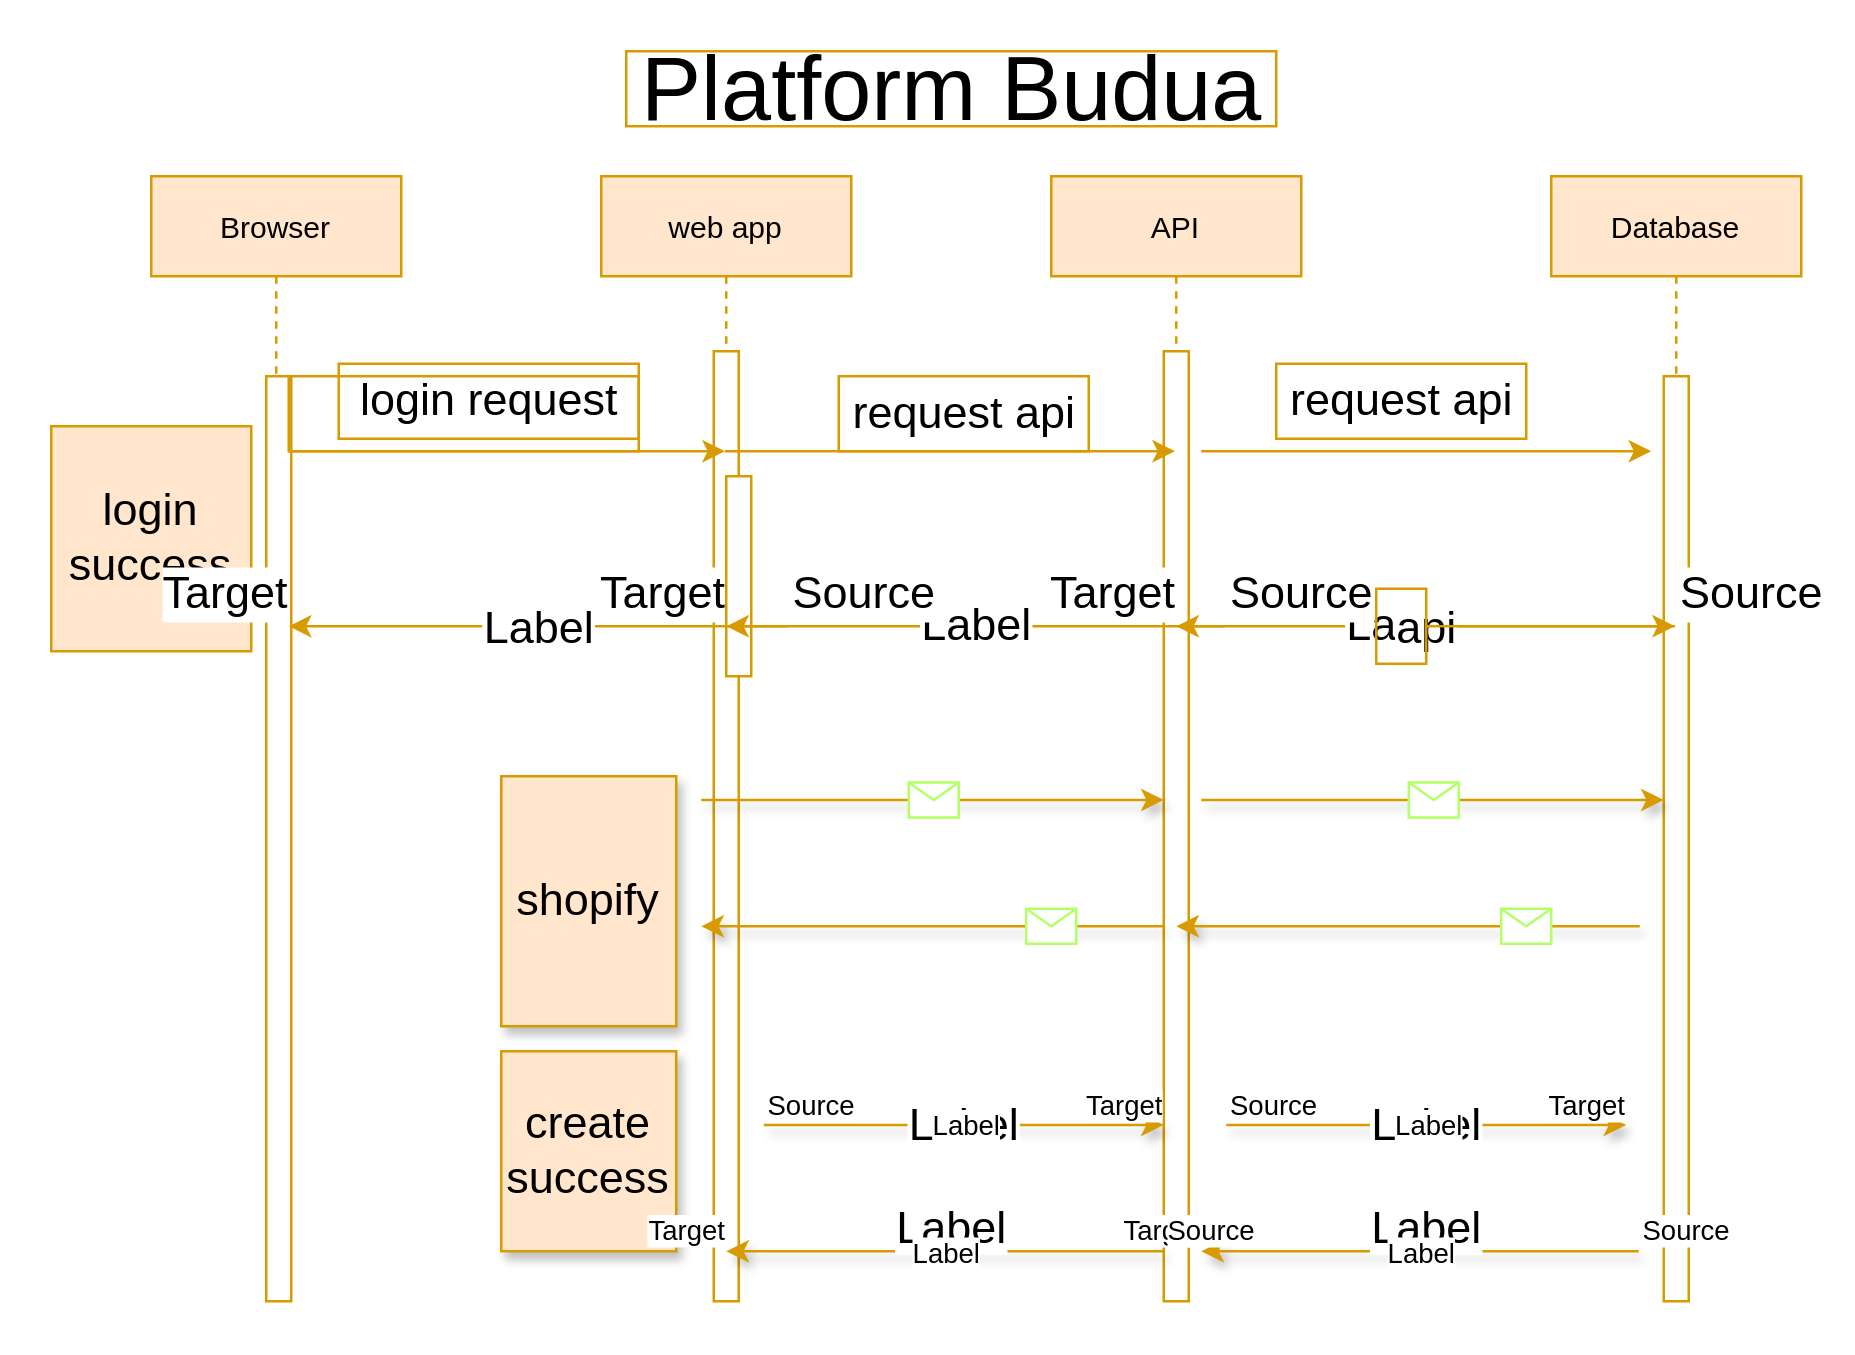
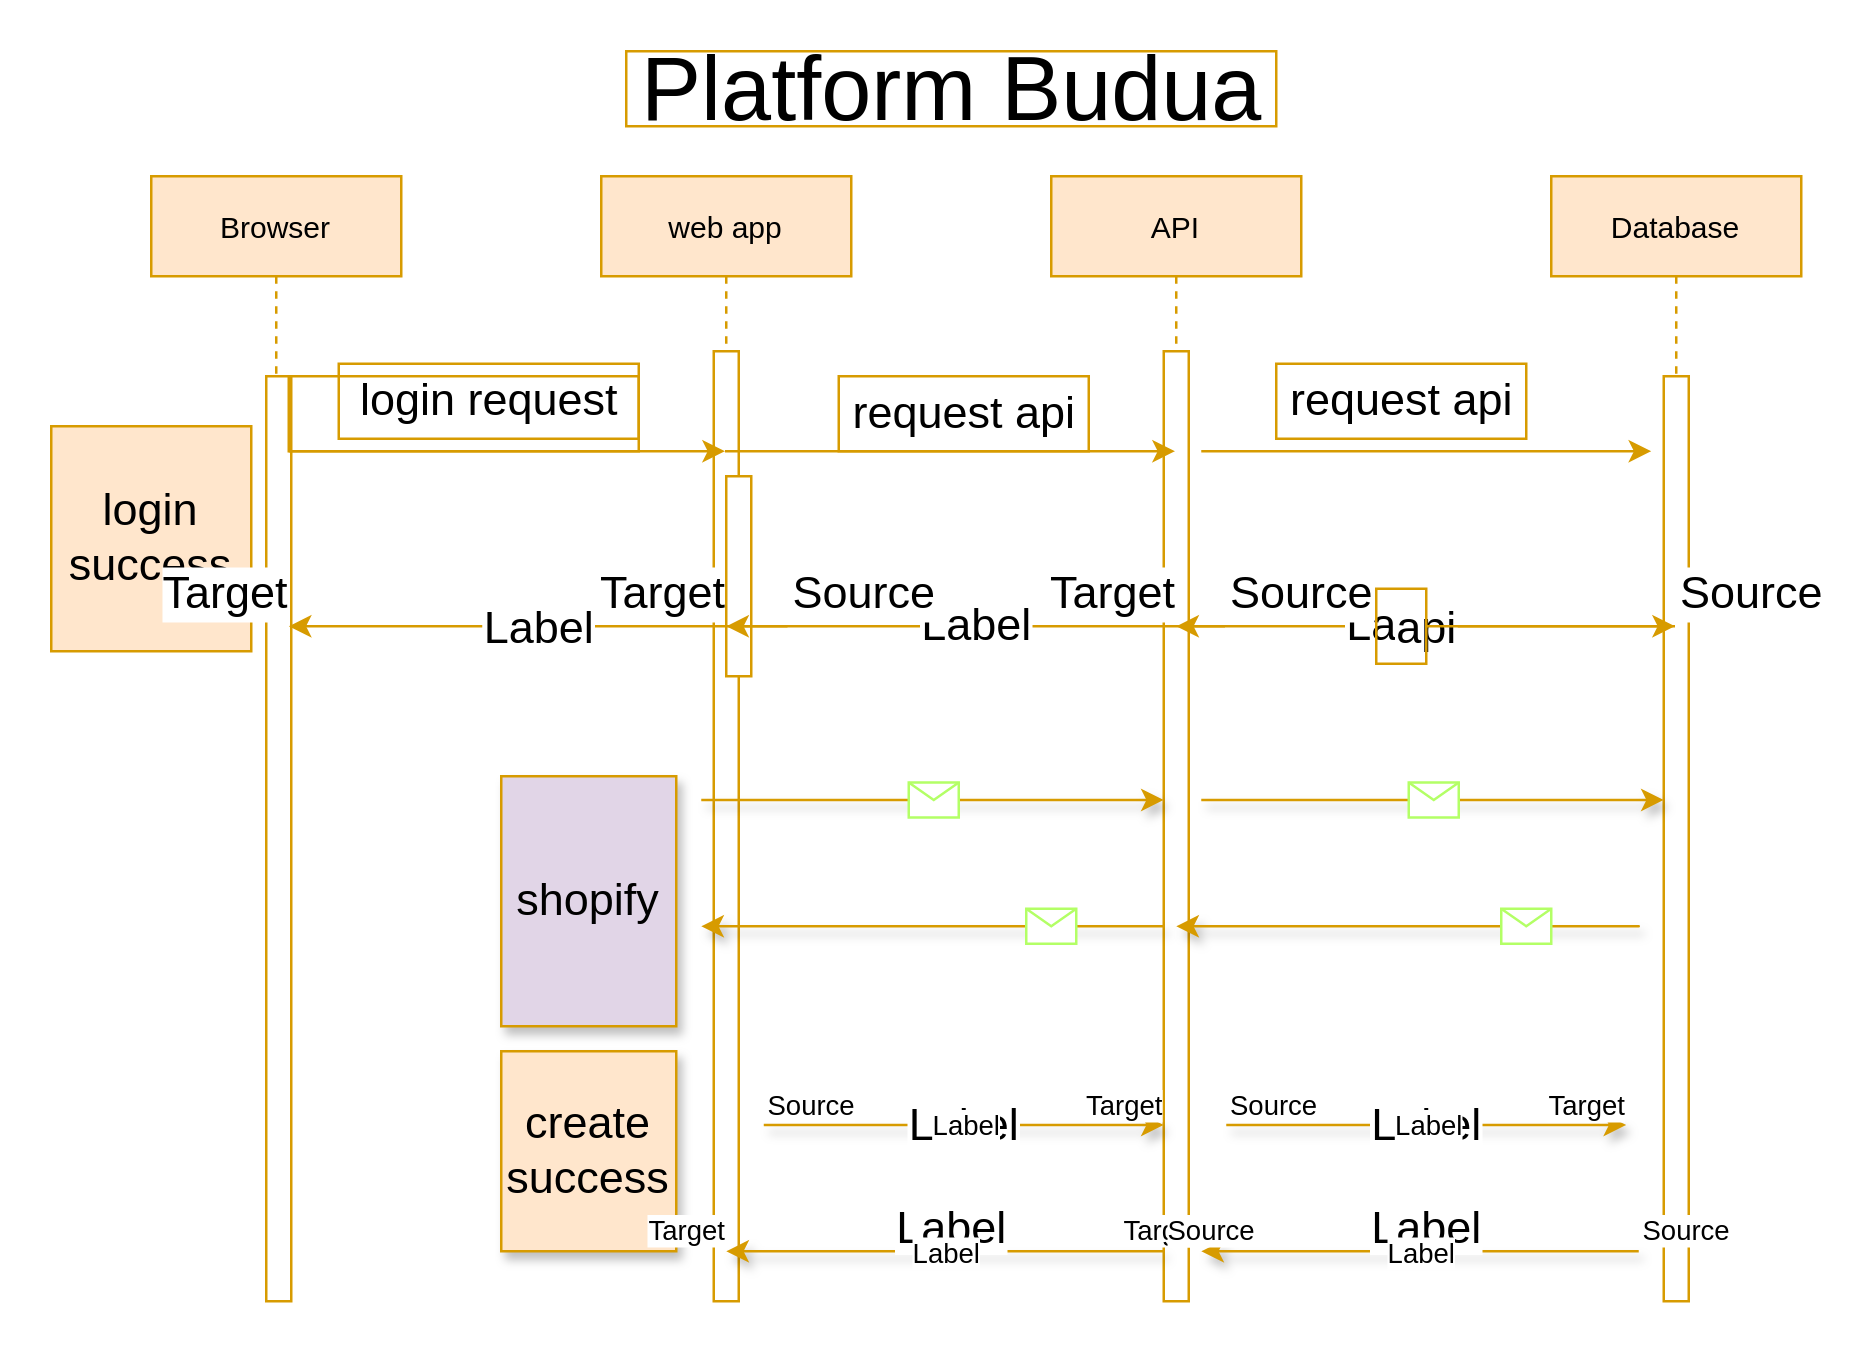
(589, 901) -> (589, 901)
